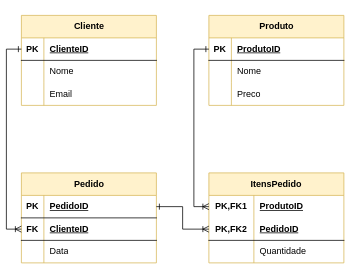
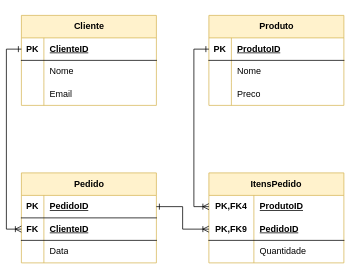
(231, 207) -> (231, 207)
(231, 229) -> (231, 229)
